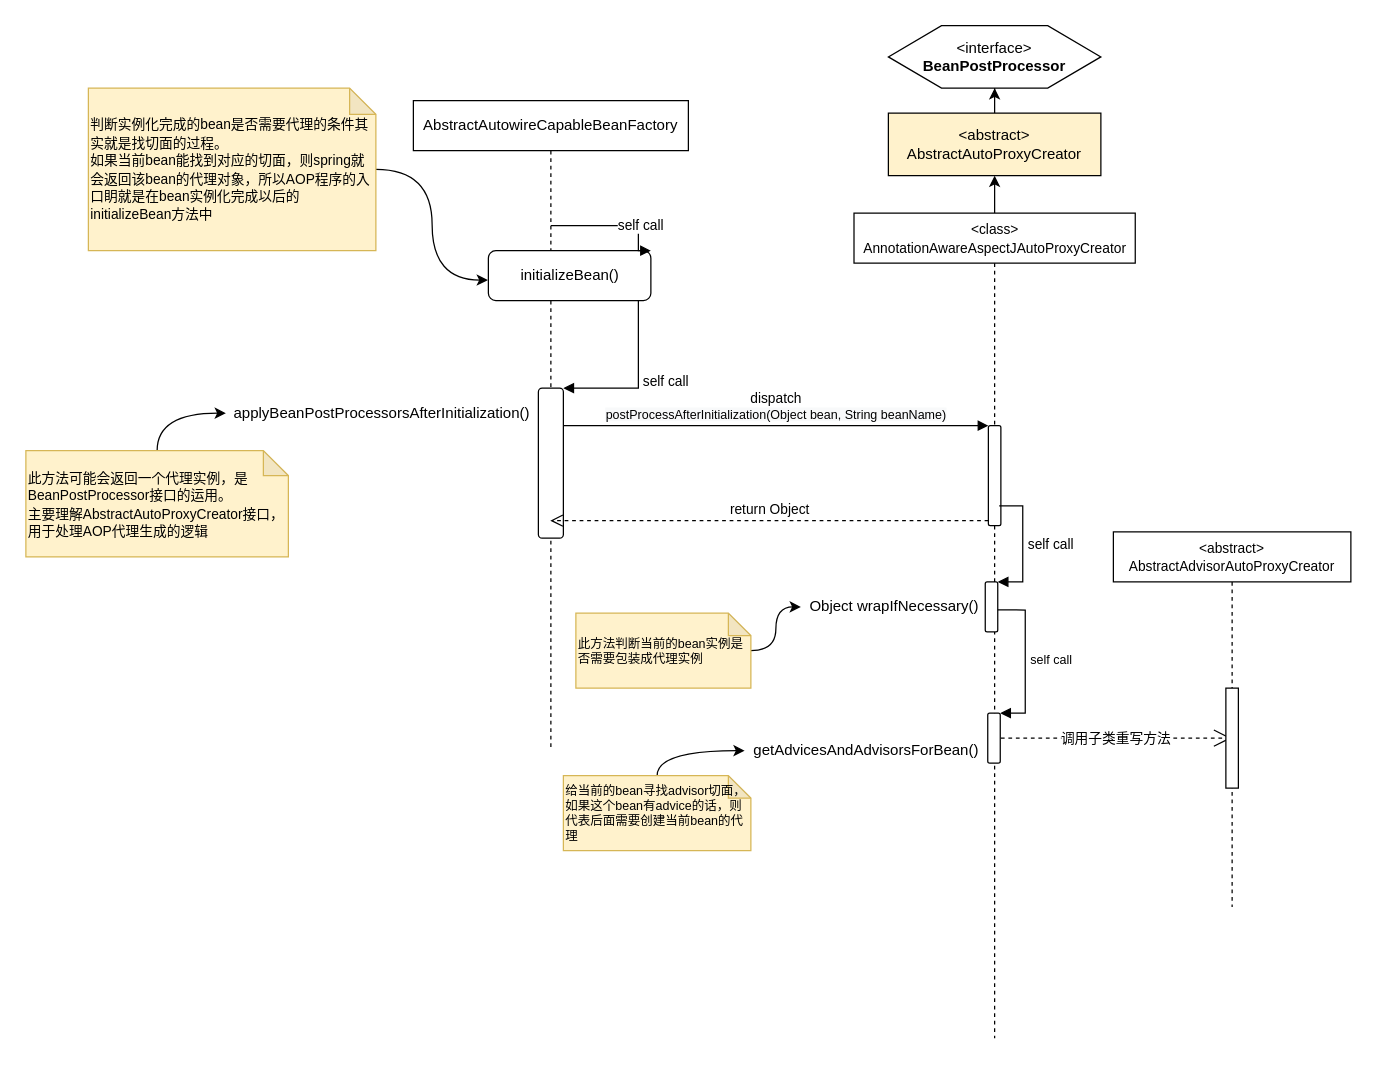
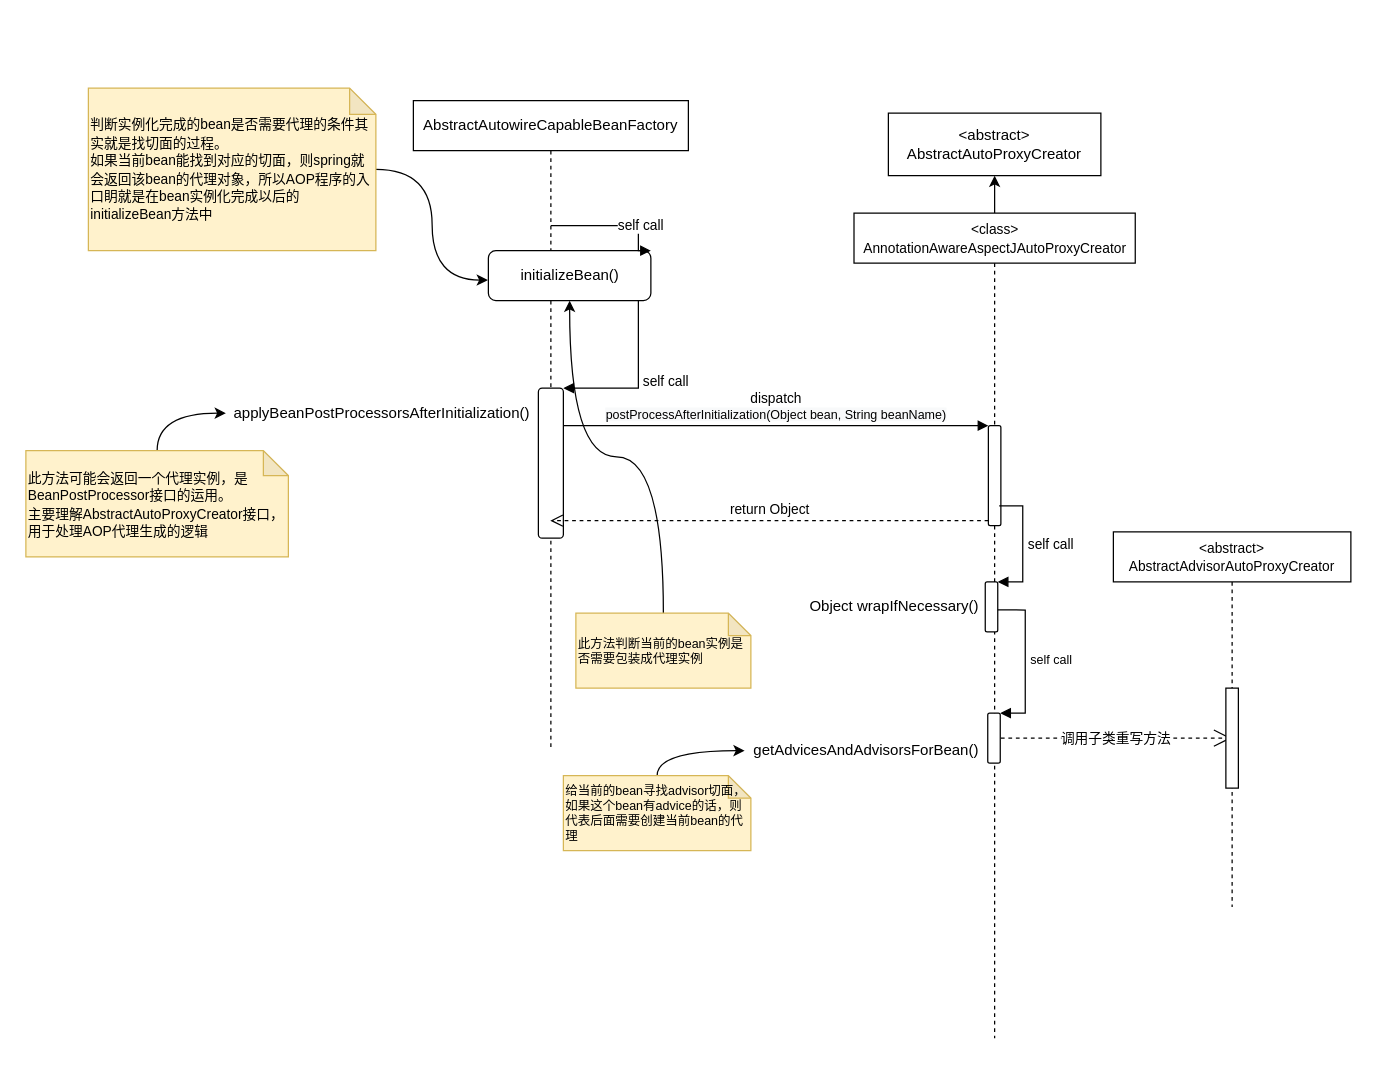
(994, 57) -> none
(994, 96) -> none
(994, 144) -> (994, 144)
(775, 633) -> (619, 457)
